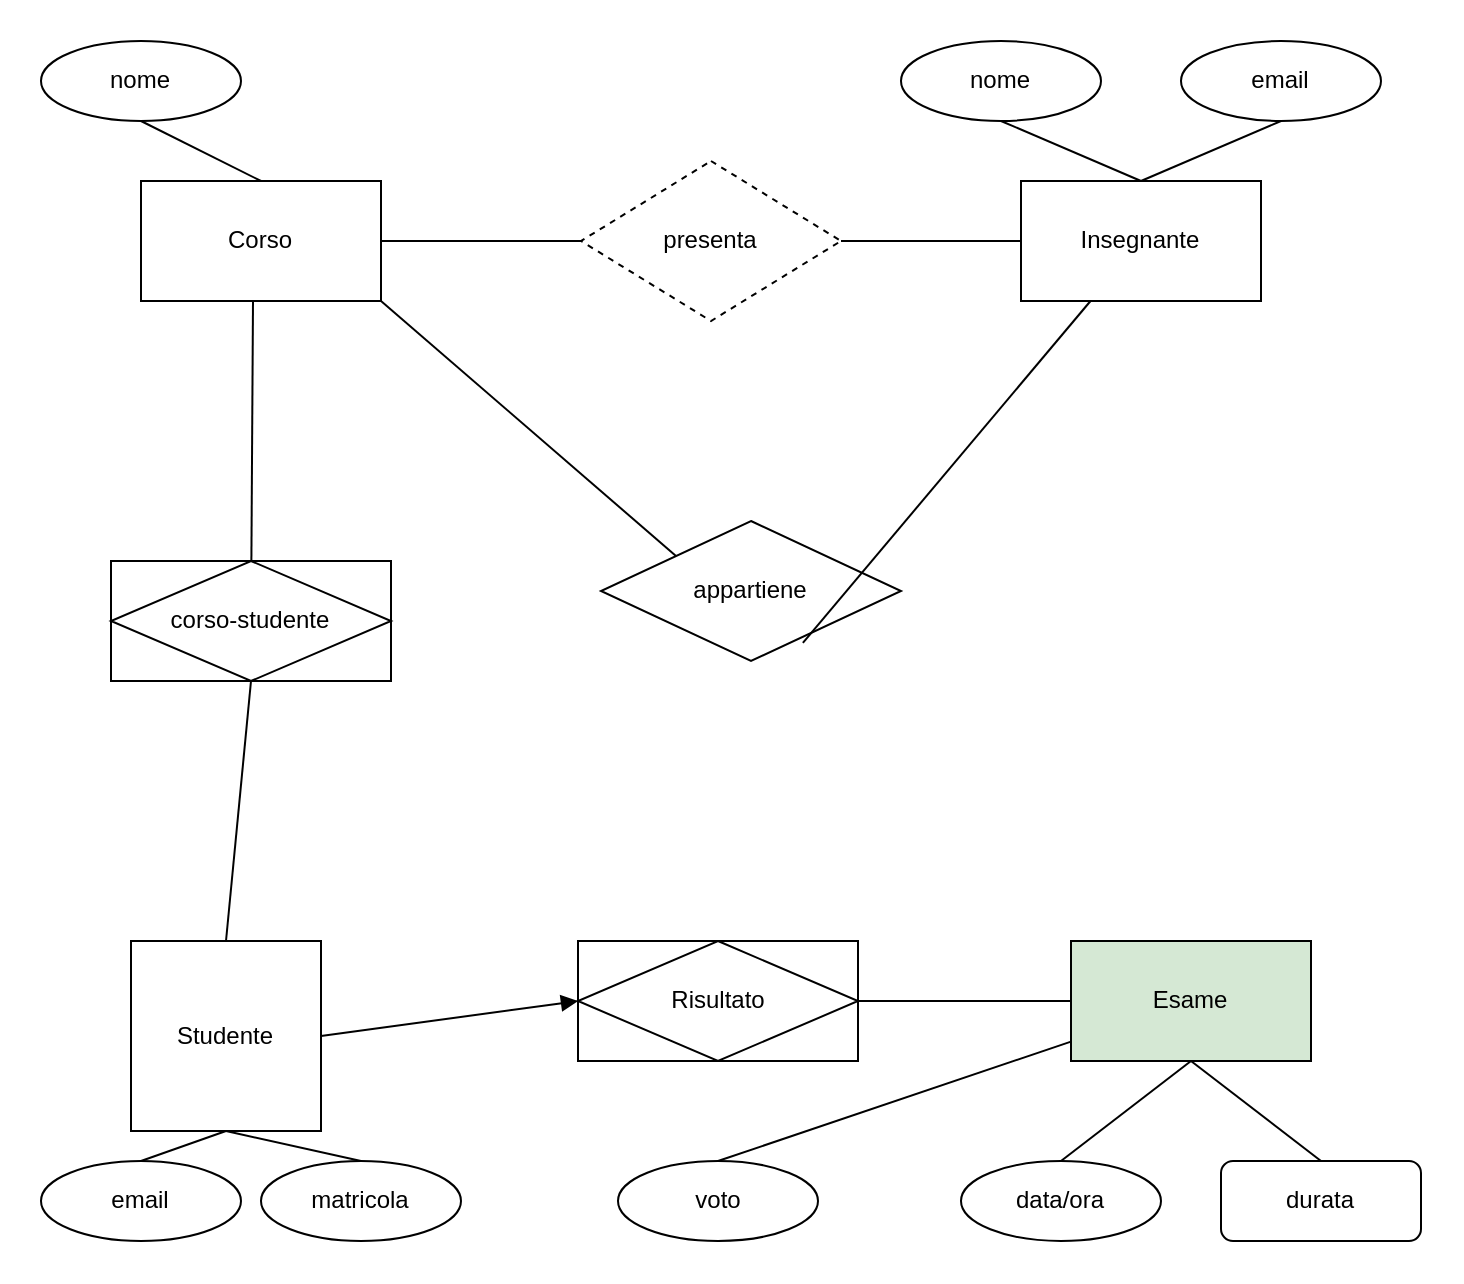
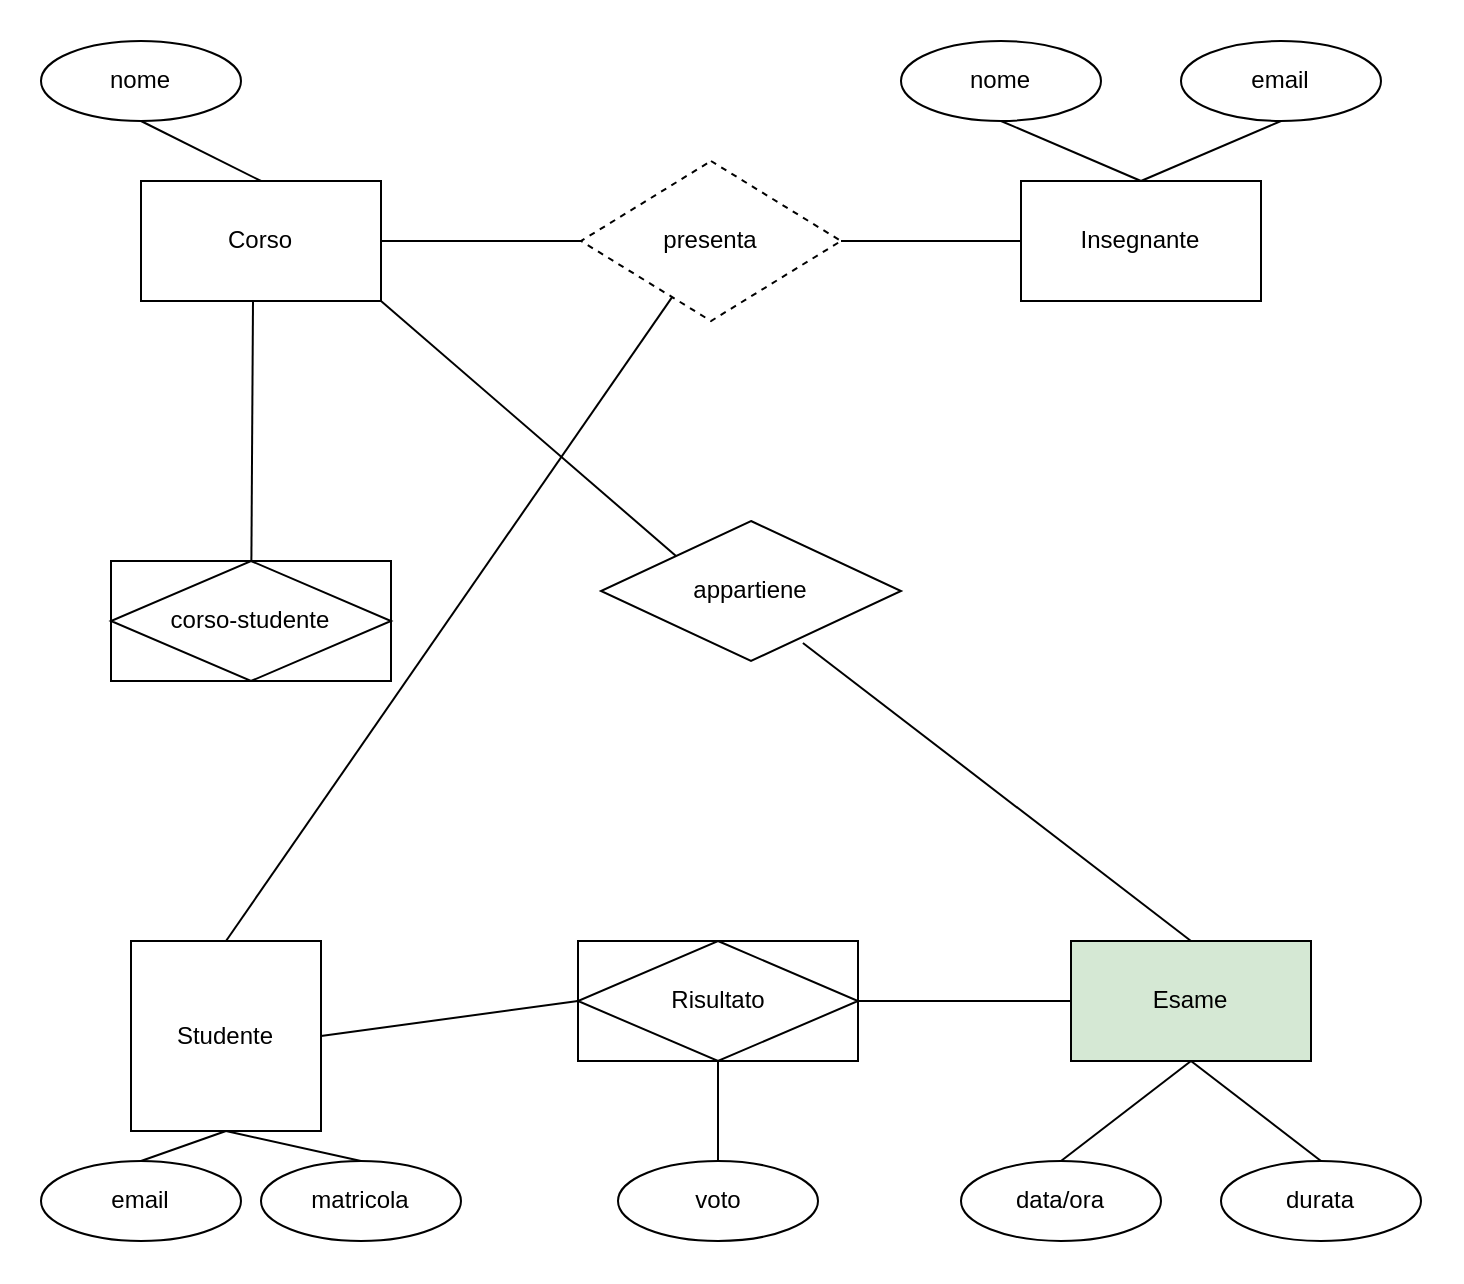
(947, 472) -> (997, 792)
(238, 811) -> (449, 619)
(560, 1003) -> (567, 1002)
(895, 1101) -> (718, 1112)
(1321, 1201) -> (1321, 1201)
